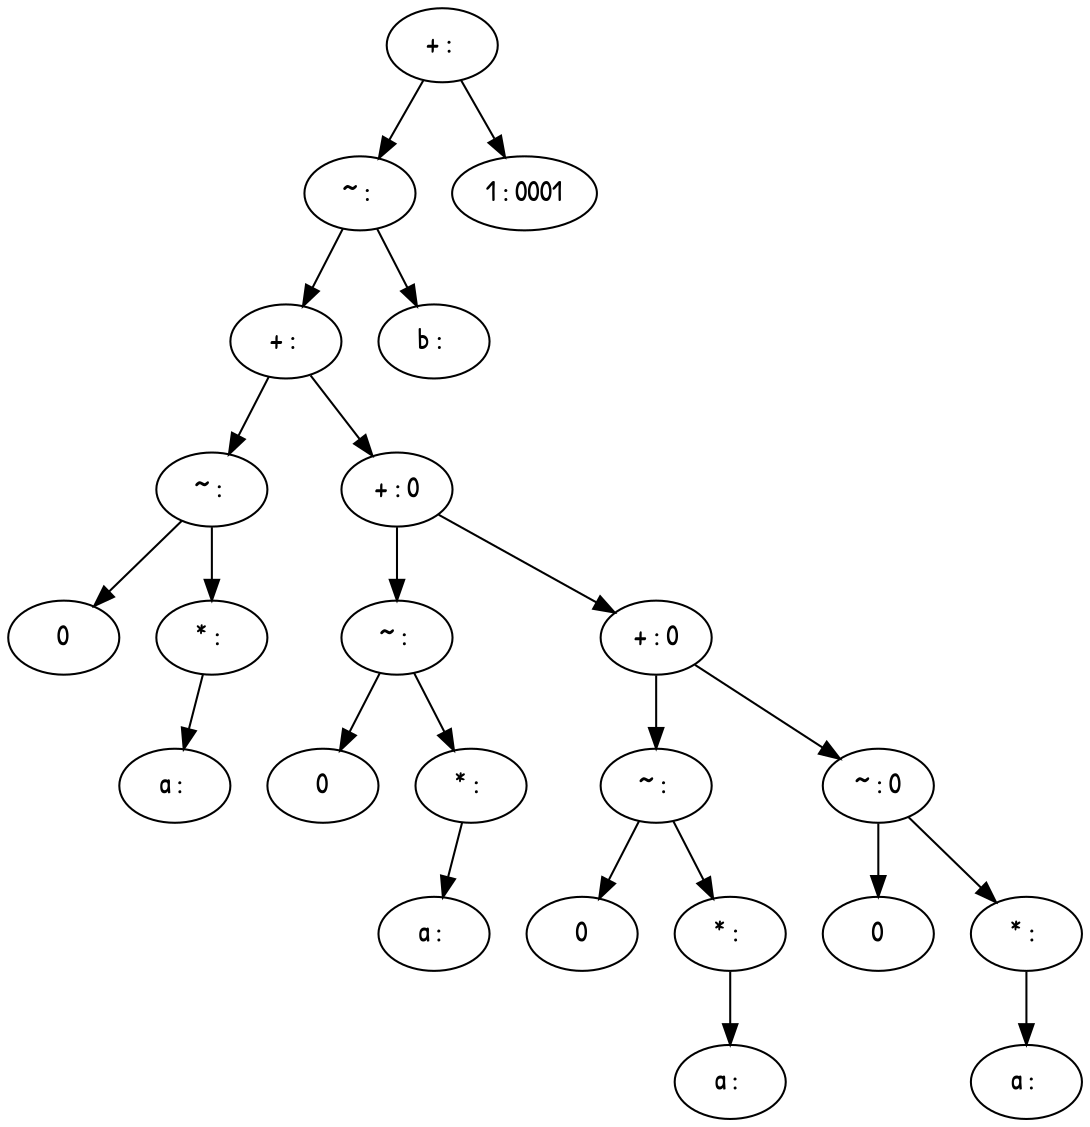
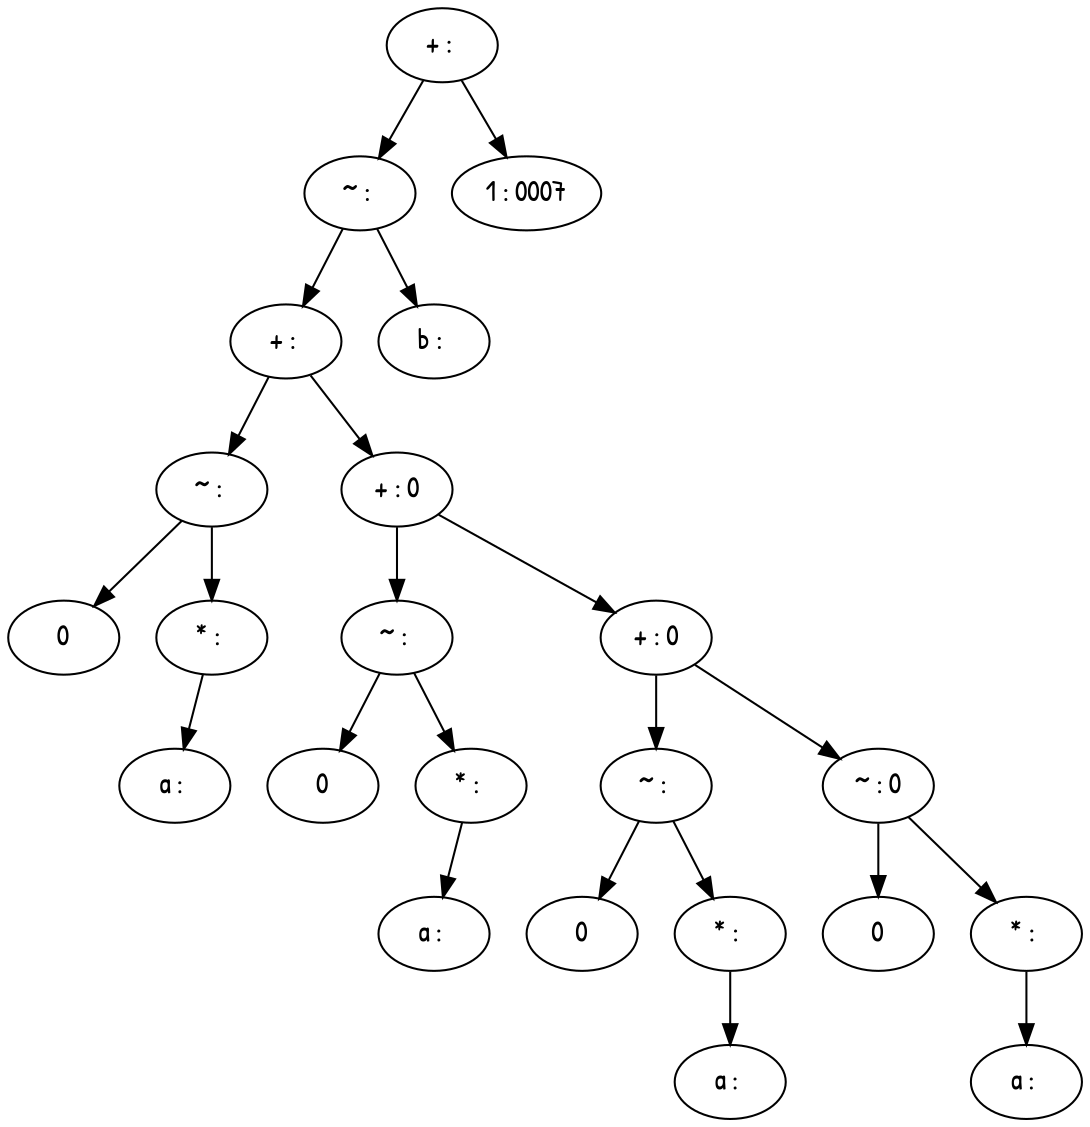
(525, 193) -> (527, 193)
